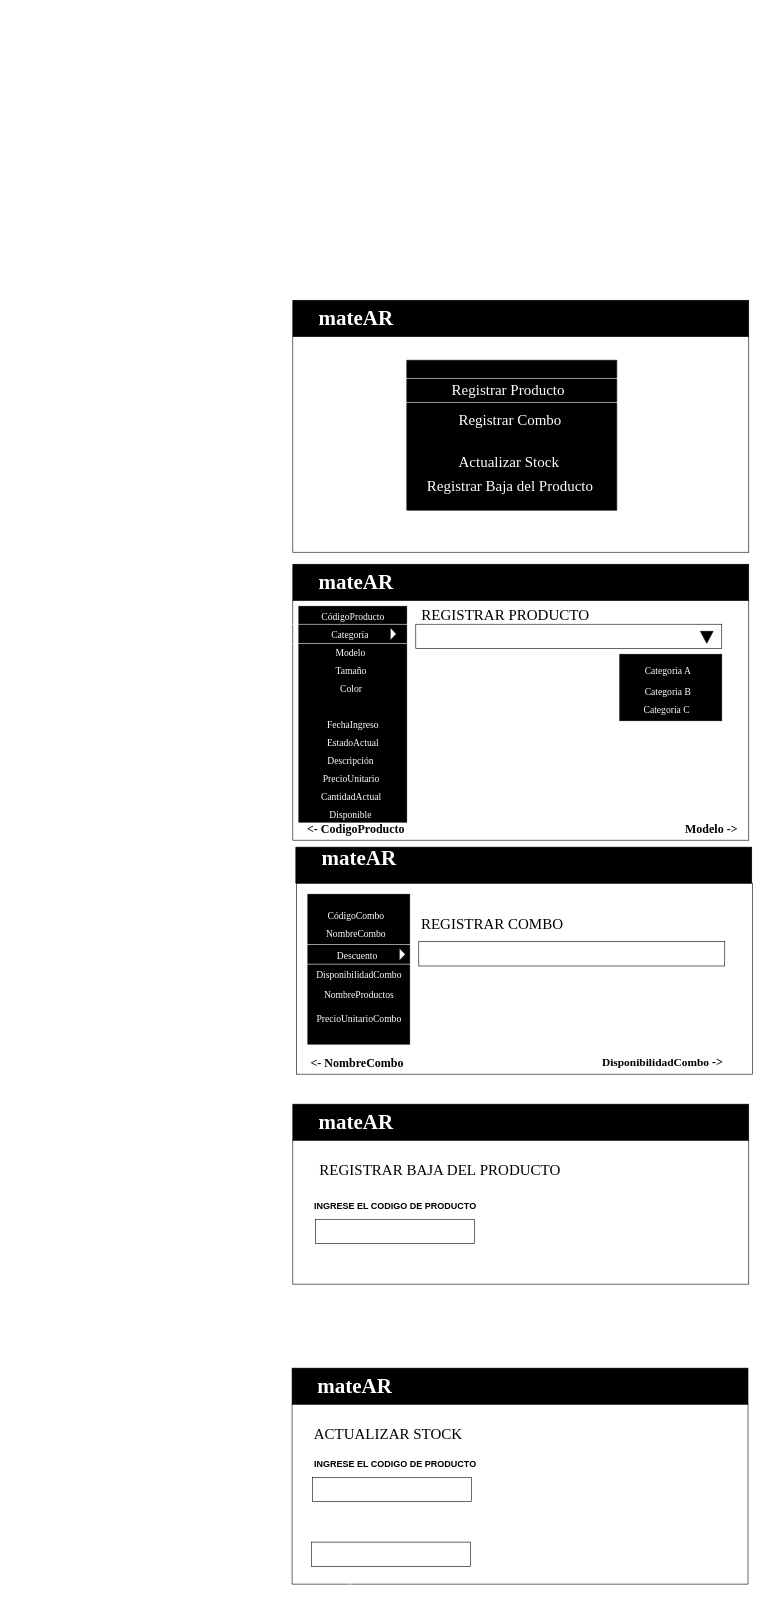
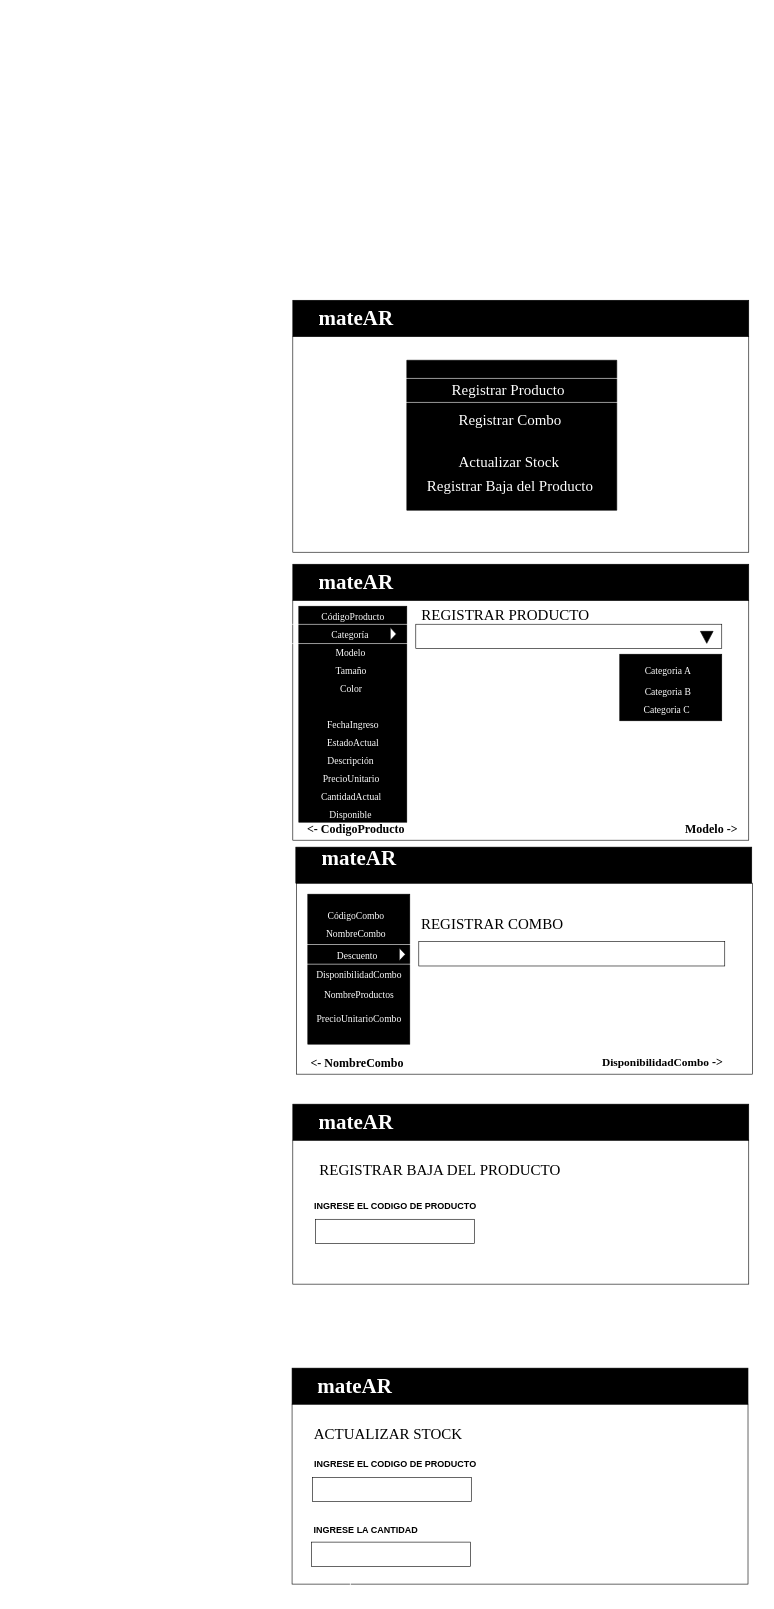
none -> (366, 1530)
